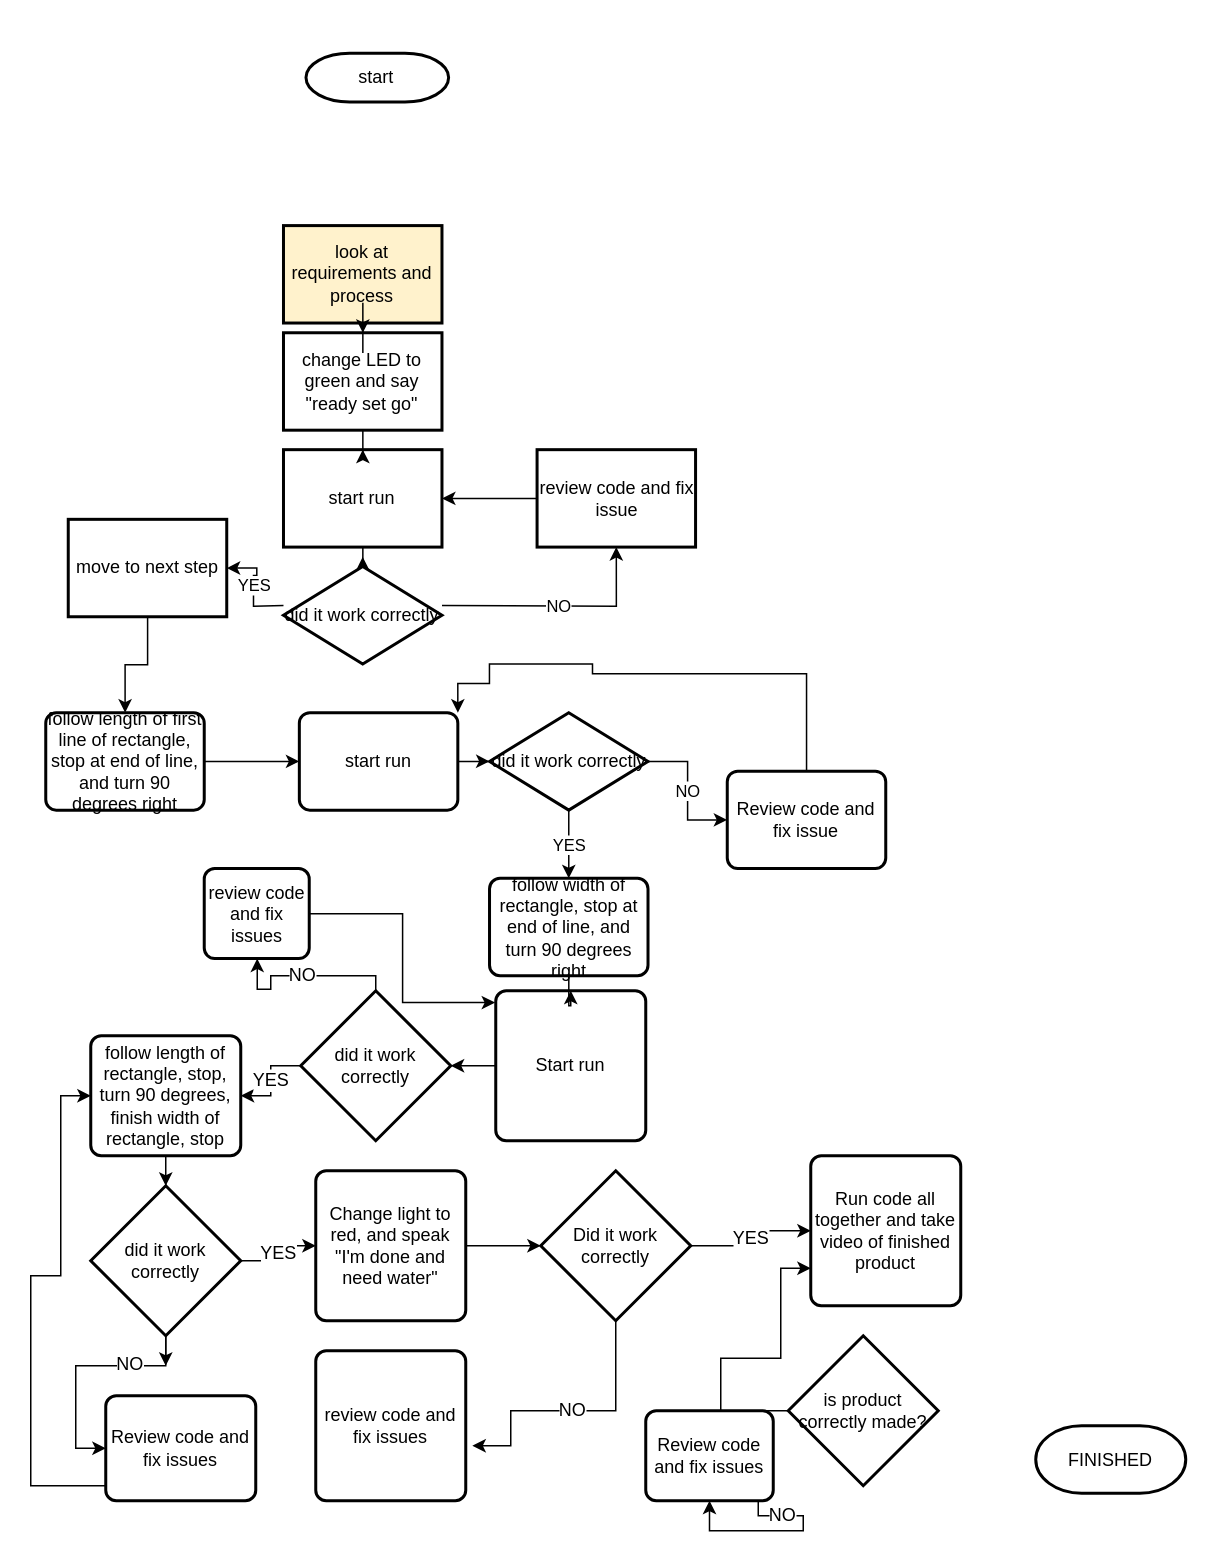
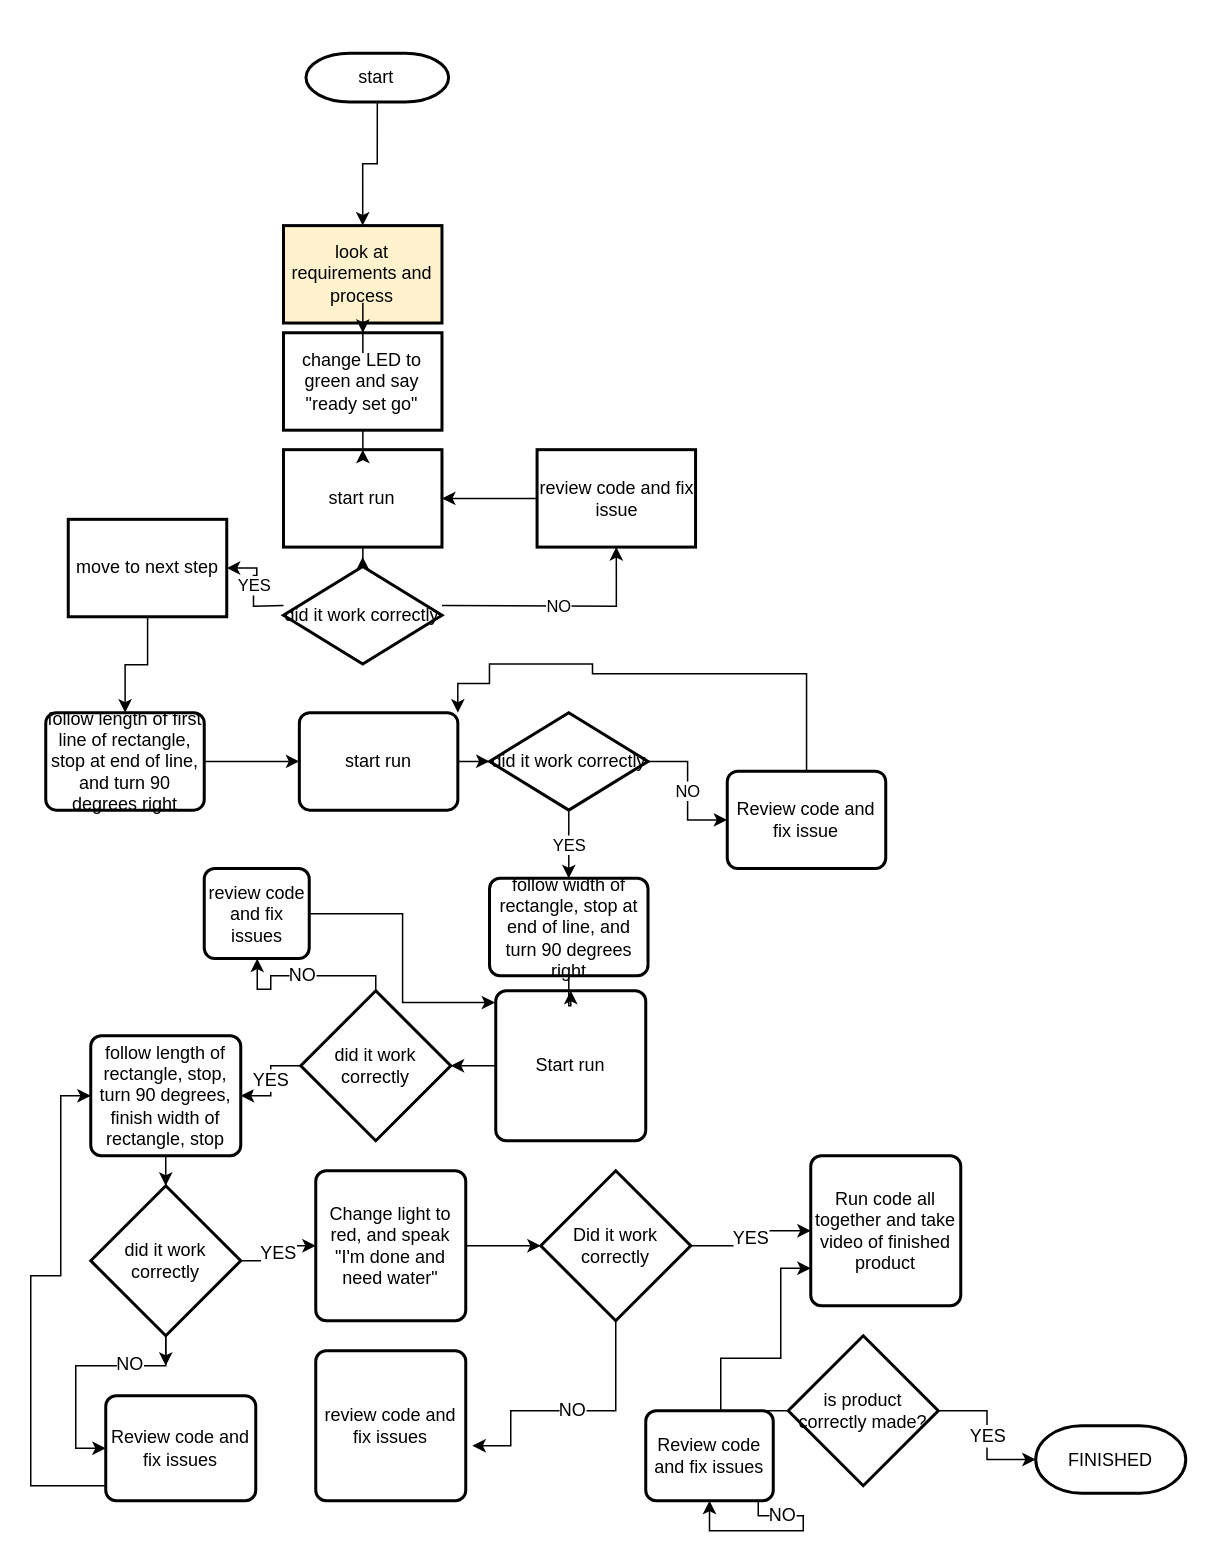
none -> (375, 164)
none -> (987, 1430)
